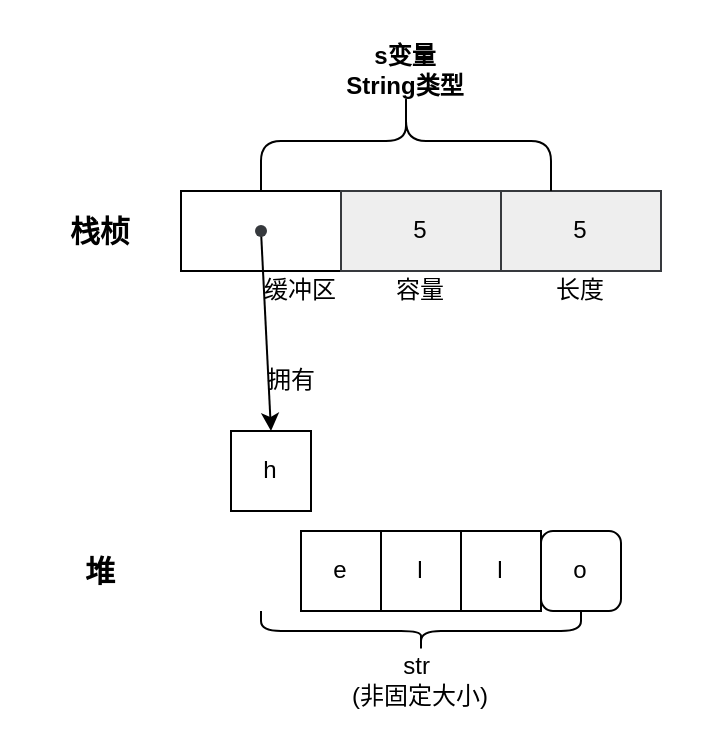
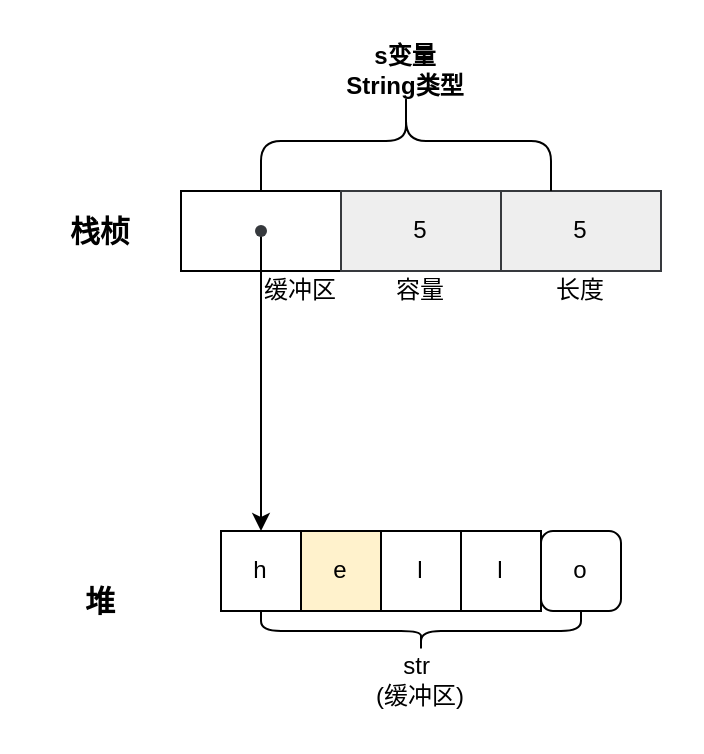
(291, 381) -> none
(271, 471) -> (261, 571)
(101, 571) -> (101, 601)
(341, 571) -> (341, 571)
(421, 681) -> (421, 681)
